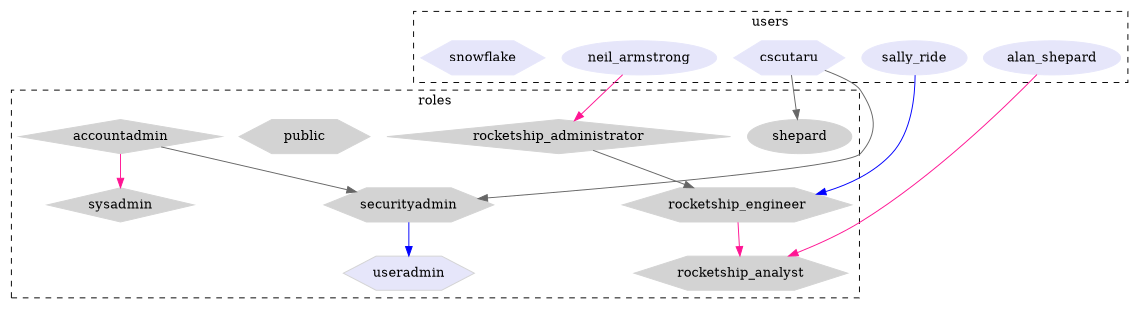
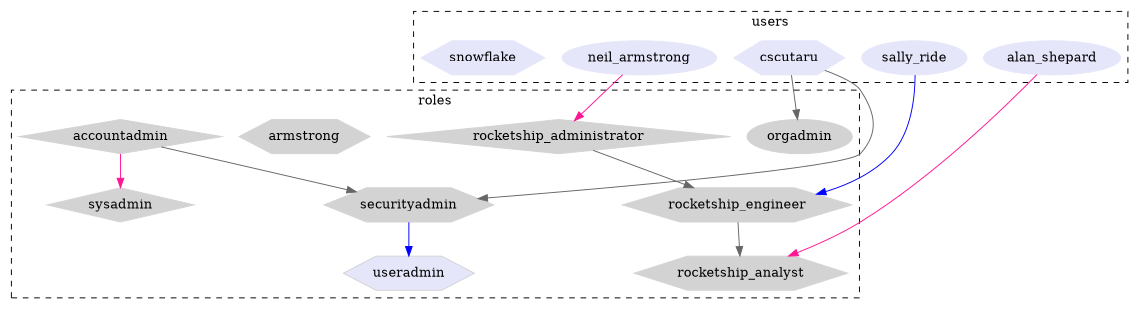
(305, 137) -> (305, 137)
(800, 137) -> (800, 137)
(739, 234) -> (739, 234)
